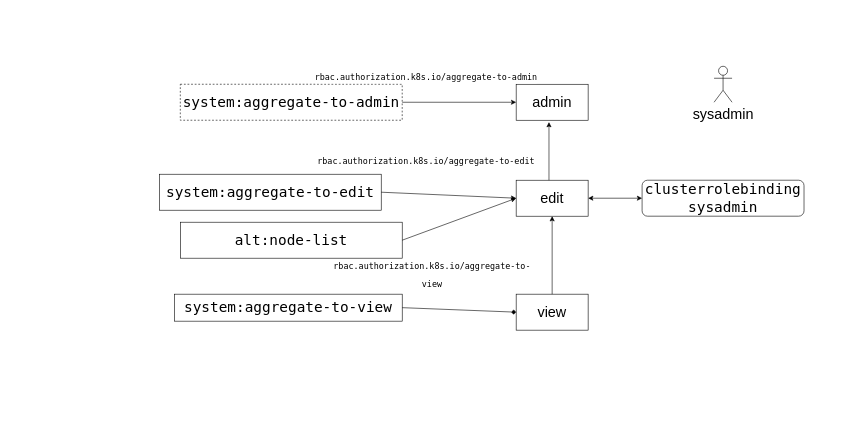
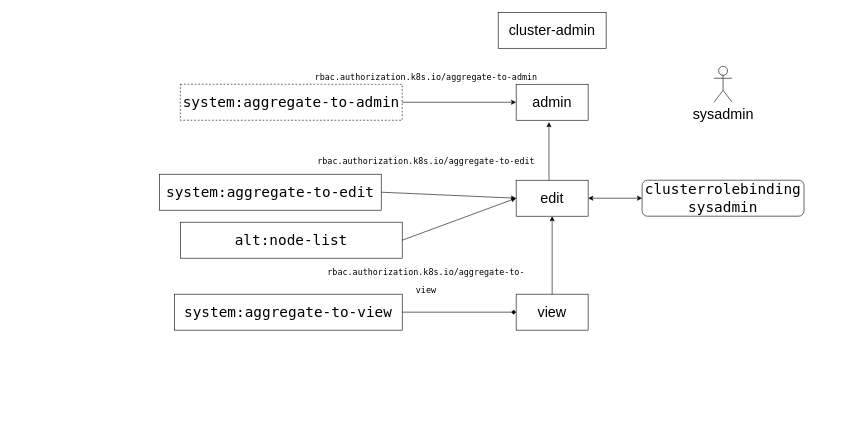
none -> (552, 30)
(432, 273) -> (426, 279)
(288, 308) -> (288, 312)
